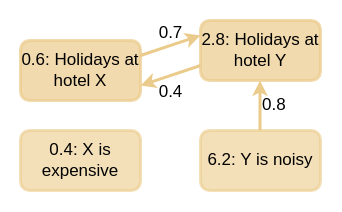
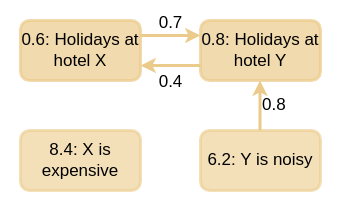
(261, 51) -> (261, 51)
(81, 71) -> (81, 51)
(81, 161) -> (81, 161)
